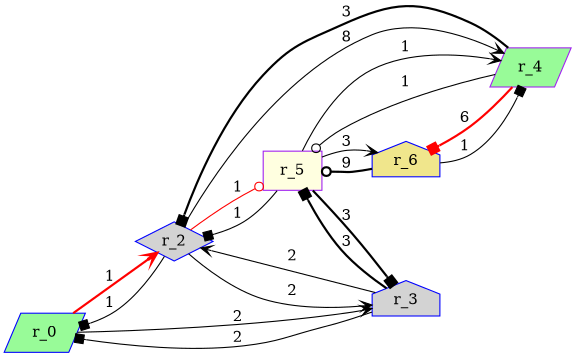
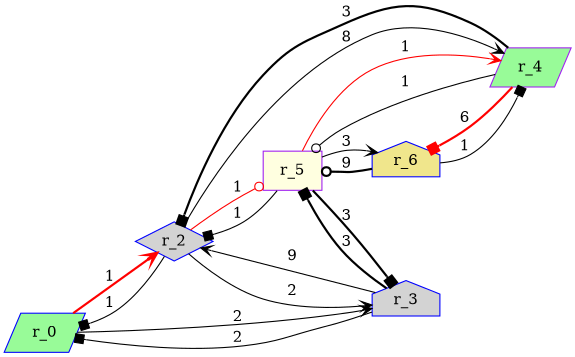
(377, 67) -> (377, 67)
(293, 256) -> (293, 256)
